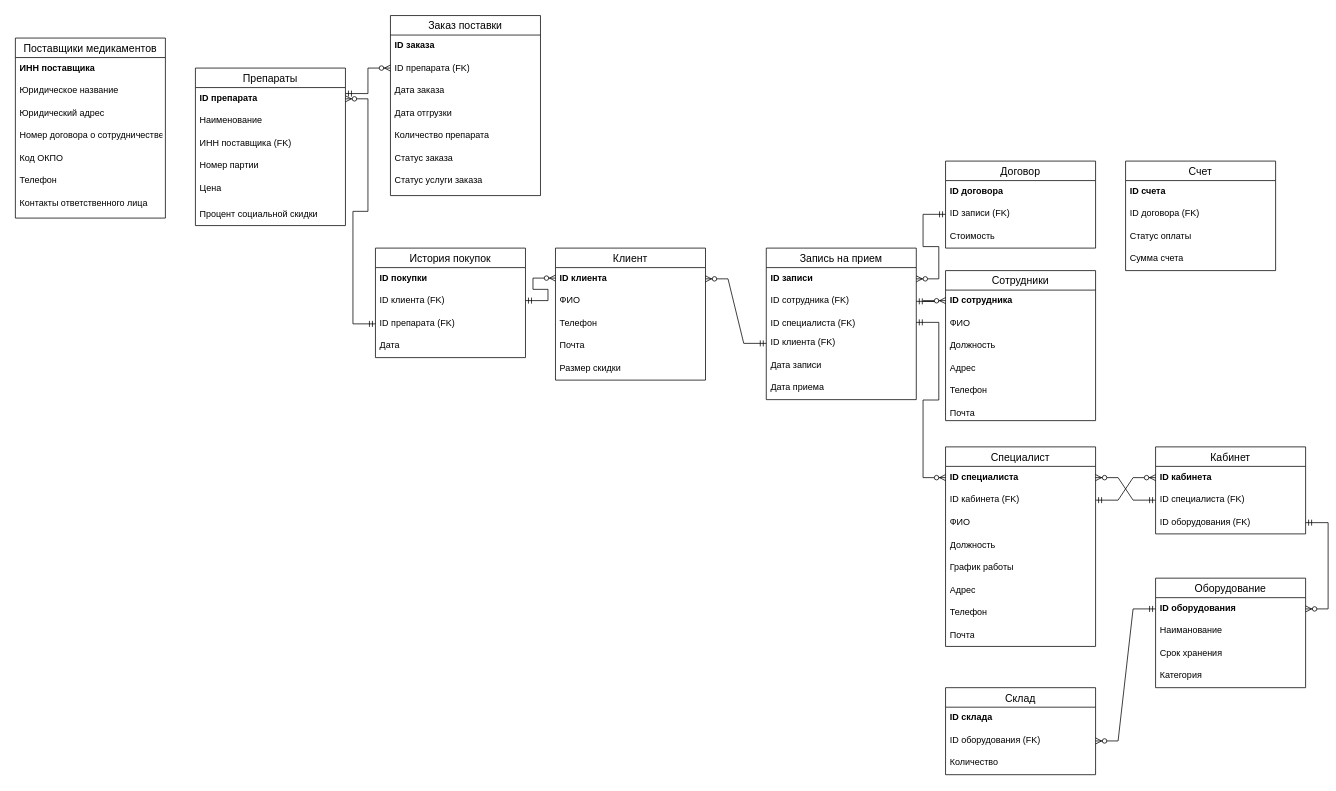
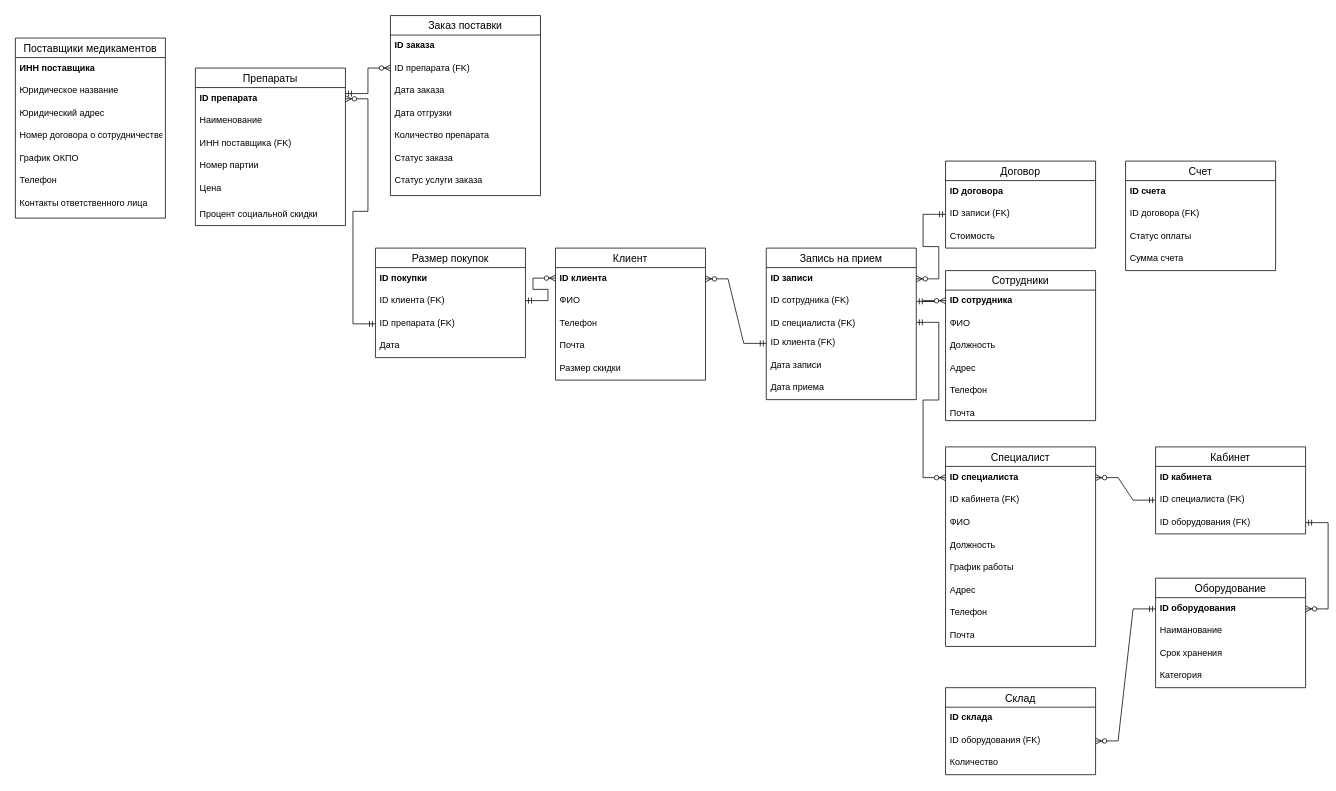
(38, 158) -> (46, 158)
(450, 258) -> (450, 258)
(1124, 491) -> none
